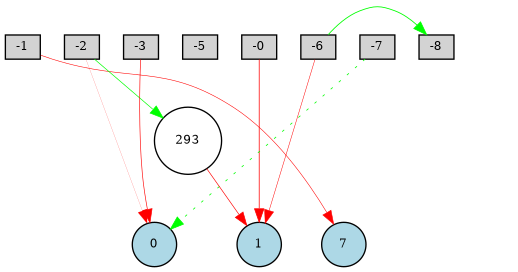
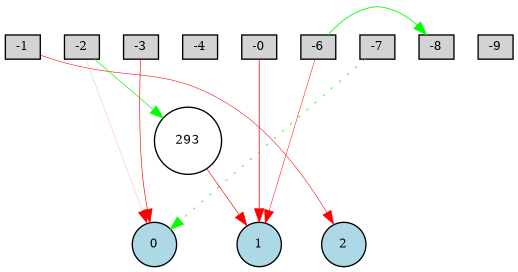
(200, 47) -> (200, 47)
none -> (496, 47)
(344, 245) -> (344, 245)
